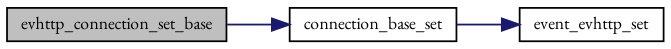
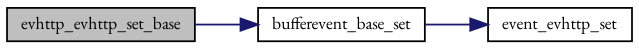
(117, 25) -> (101, 25)
(373, 25) -> (341, 25)
